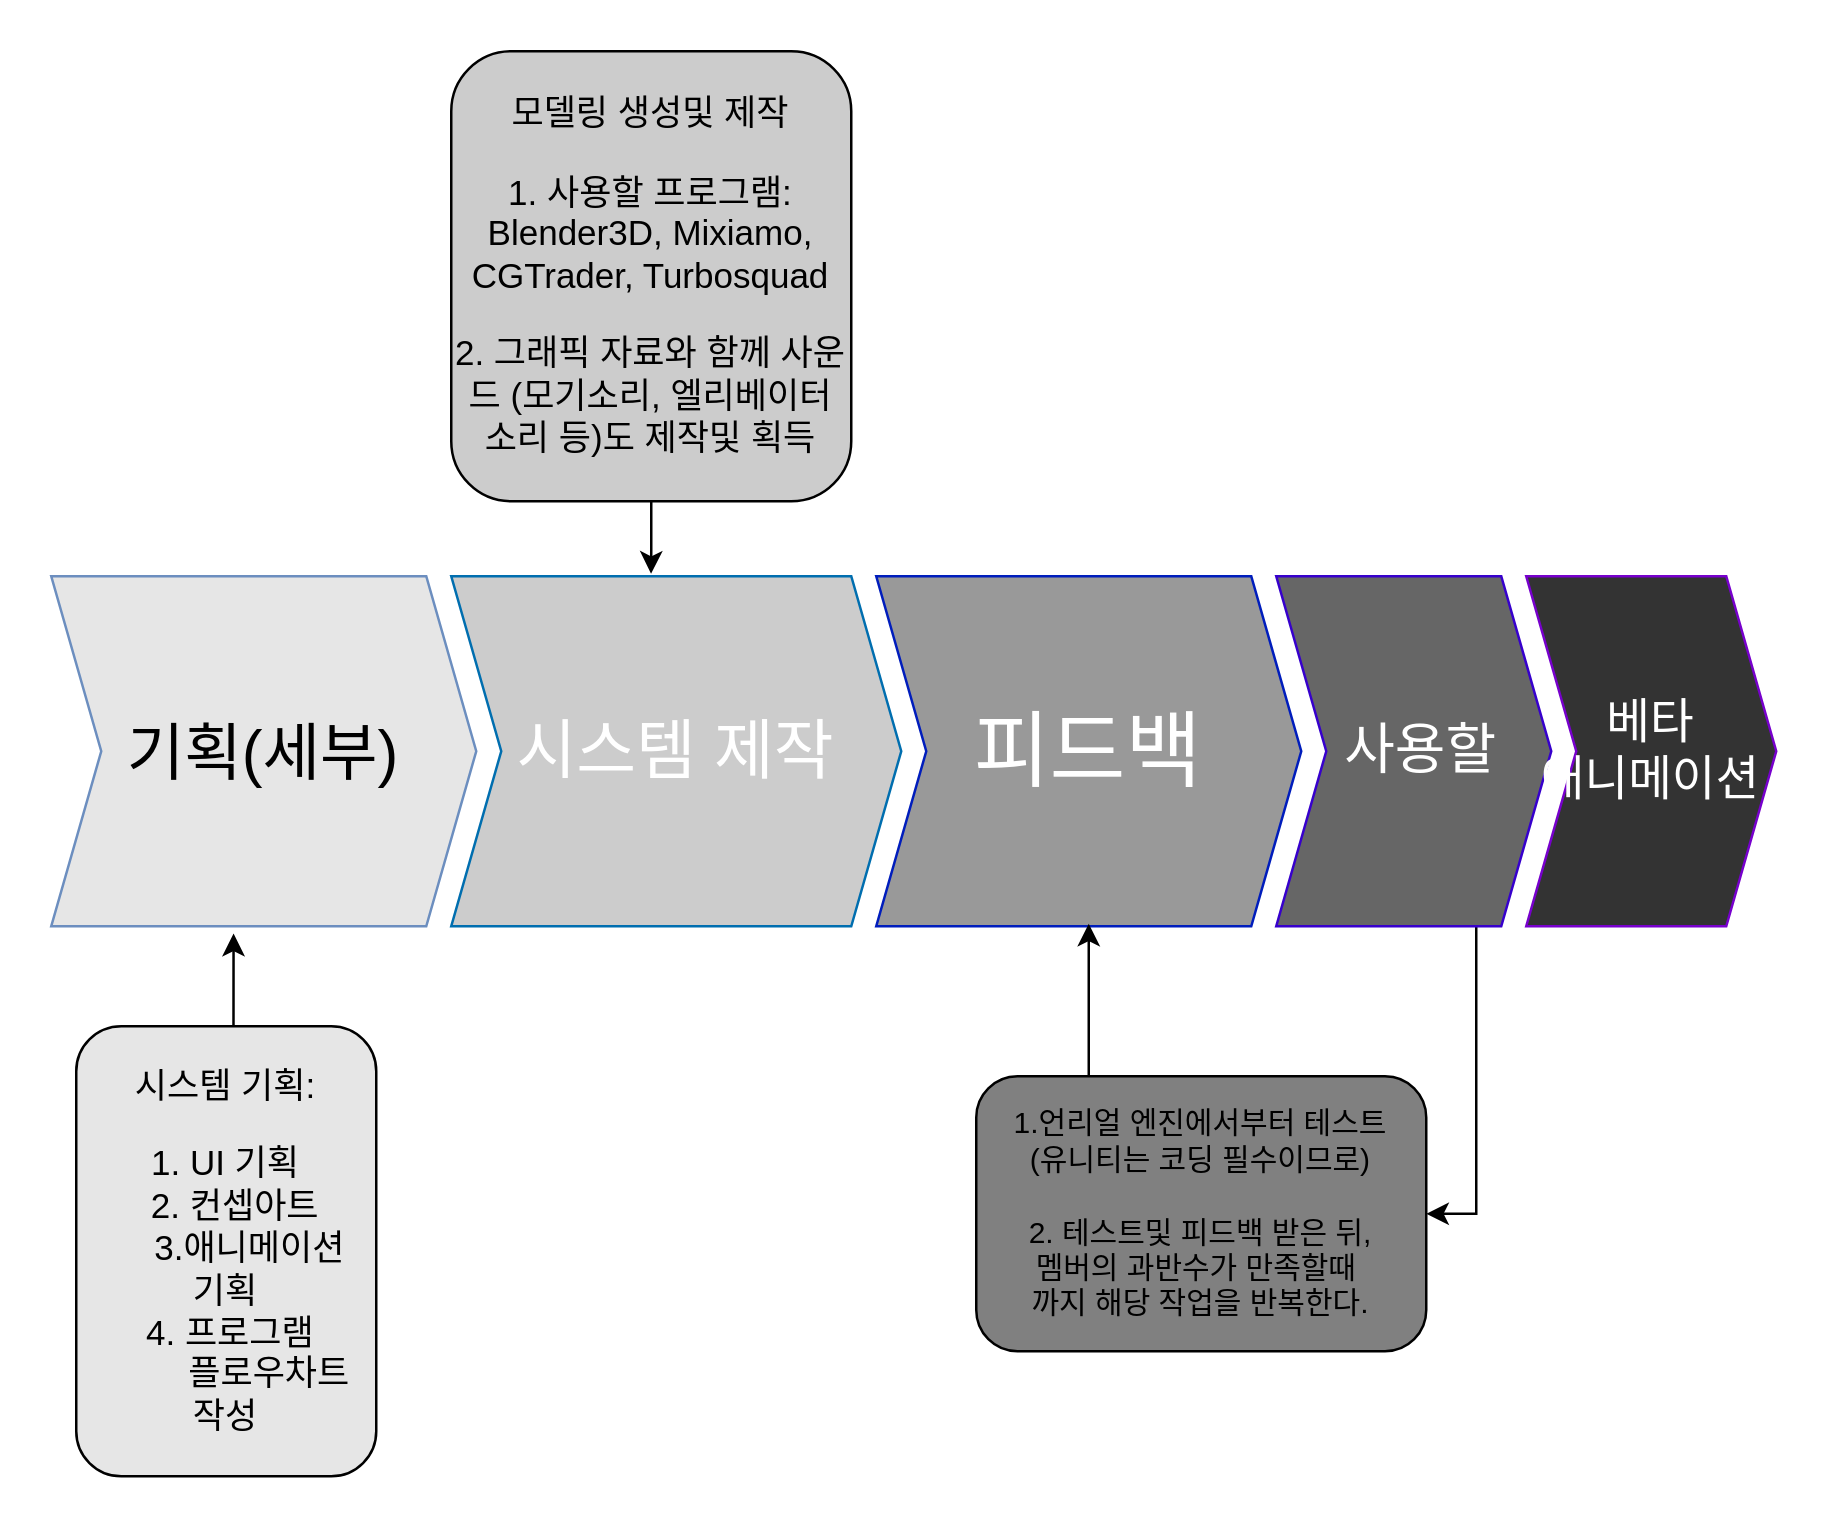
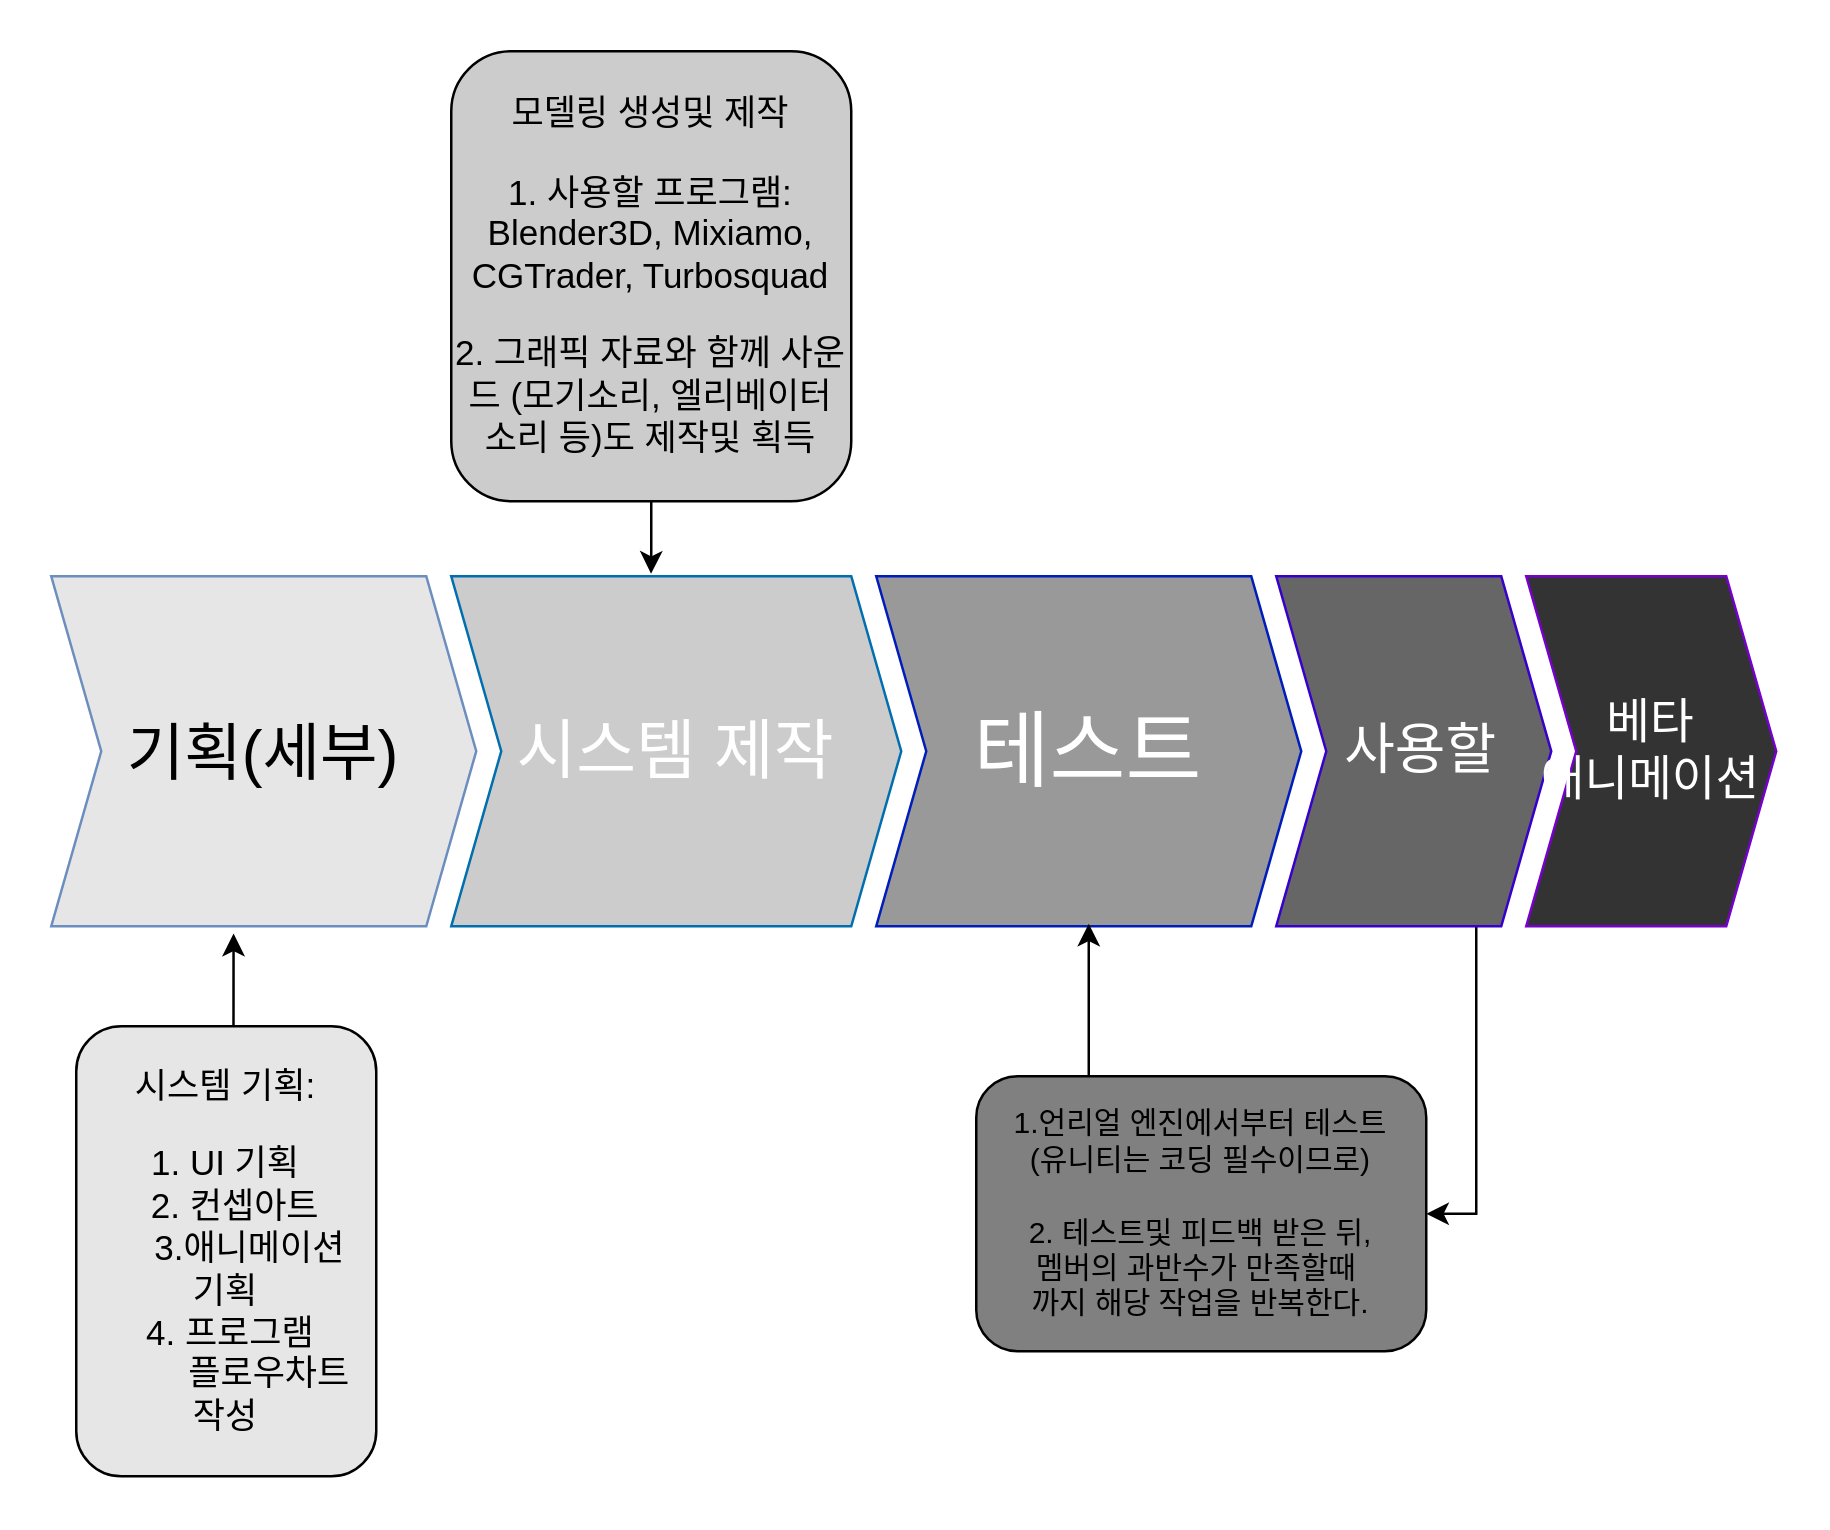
(1089, 751) -> (1089, 751)
